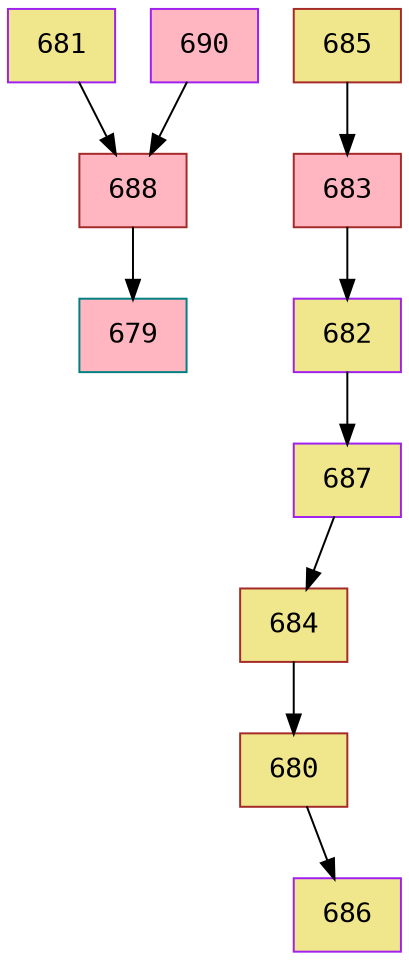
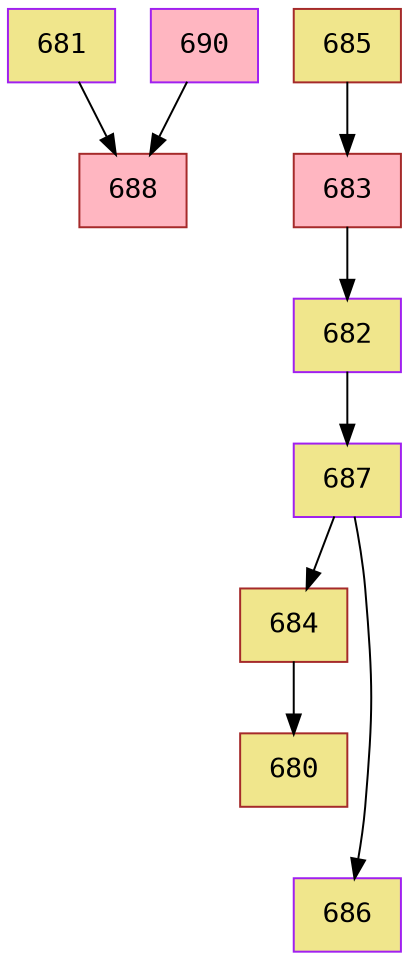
(133, 335) -> none
(317, 833) -> (371, 688)
